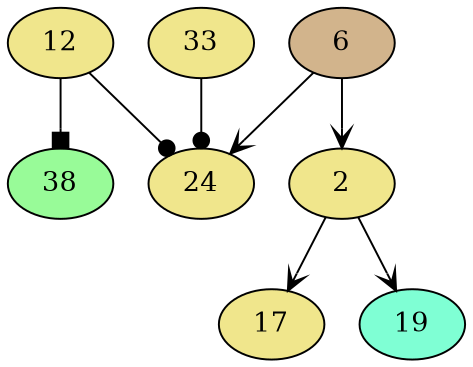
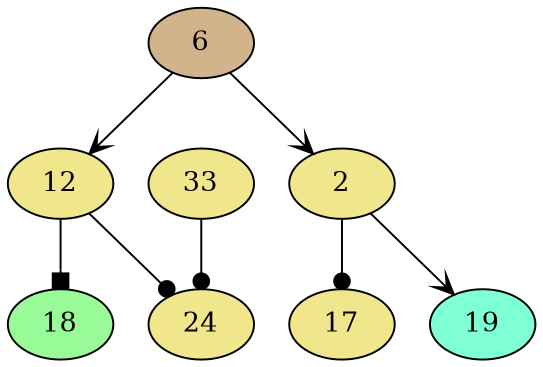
(279, 106) -> (138, 106)
(61, 184) -> (61, 324)
(311, 245) -> (342, 246)
